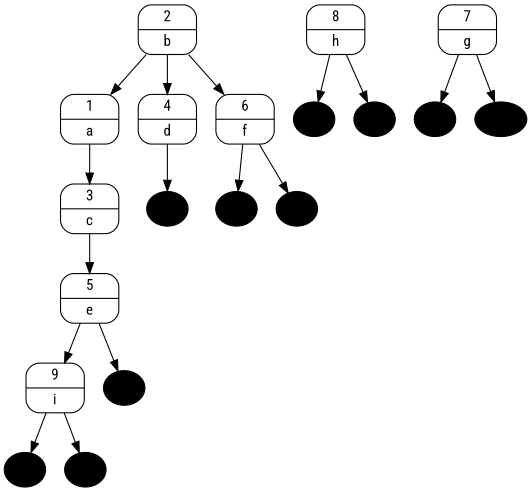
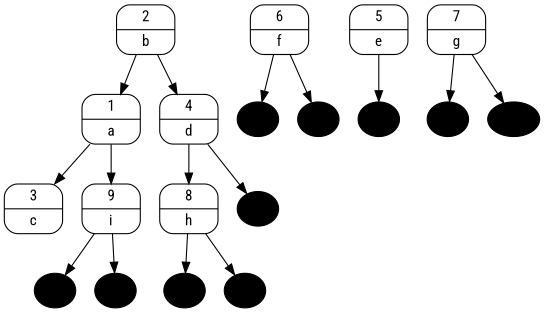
(203, 70) -> none
none -> (189, 159)
(90, 248) -> none
(74, 338) -> (111, 159)
